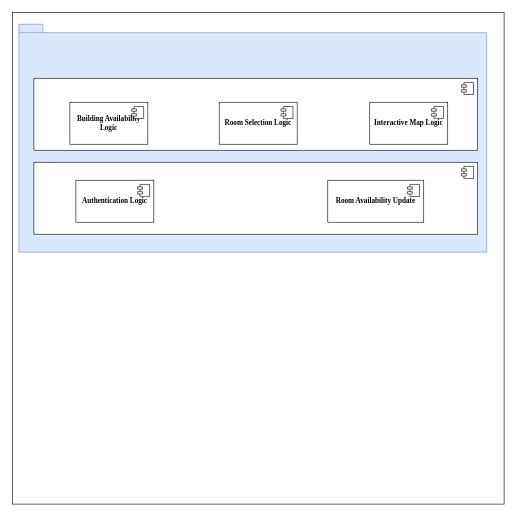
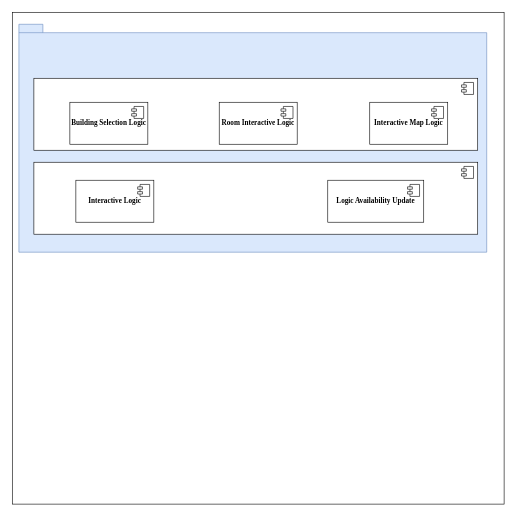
(109, 123) -> (109, 123)
(258, 123) -> (258, 123)
(115, 201) -> (115, 201)
(376, 201) -> (376, 201)
